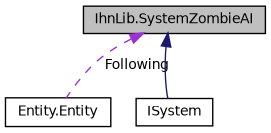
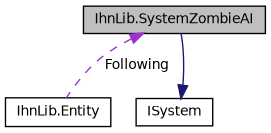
(165, 73) -> (184, 59)
(58, 112) -> (58, 112)
